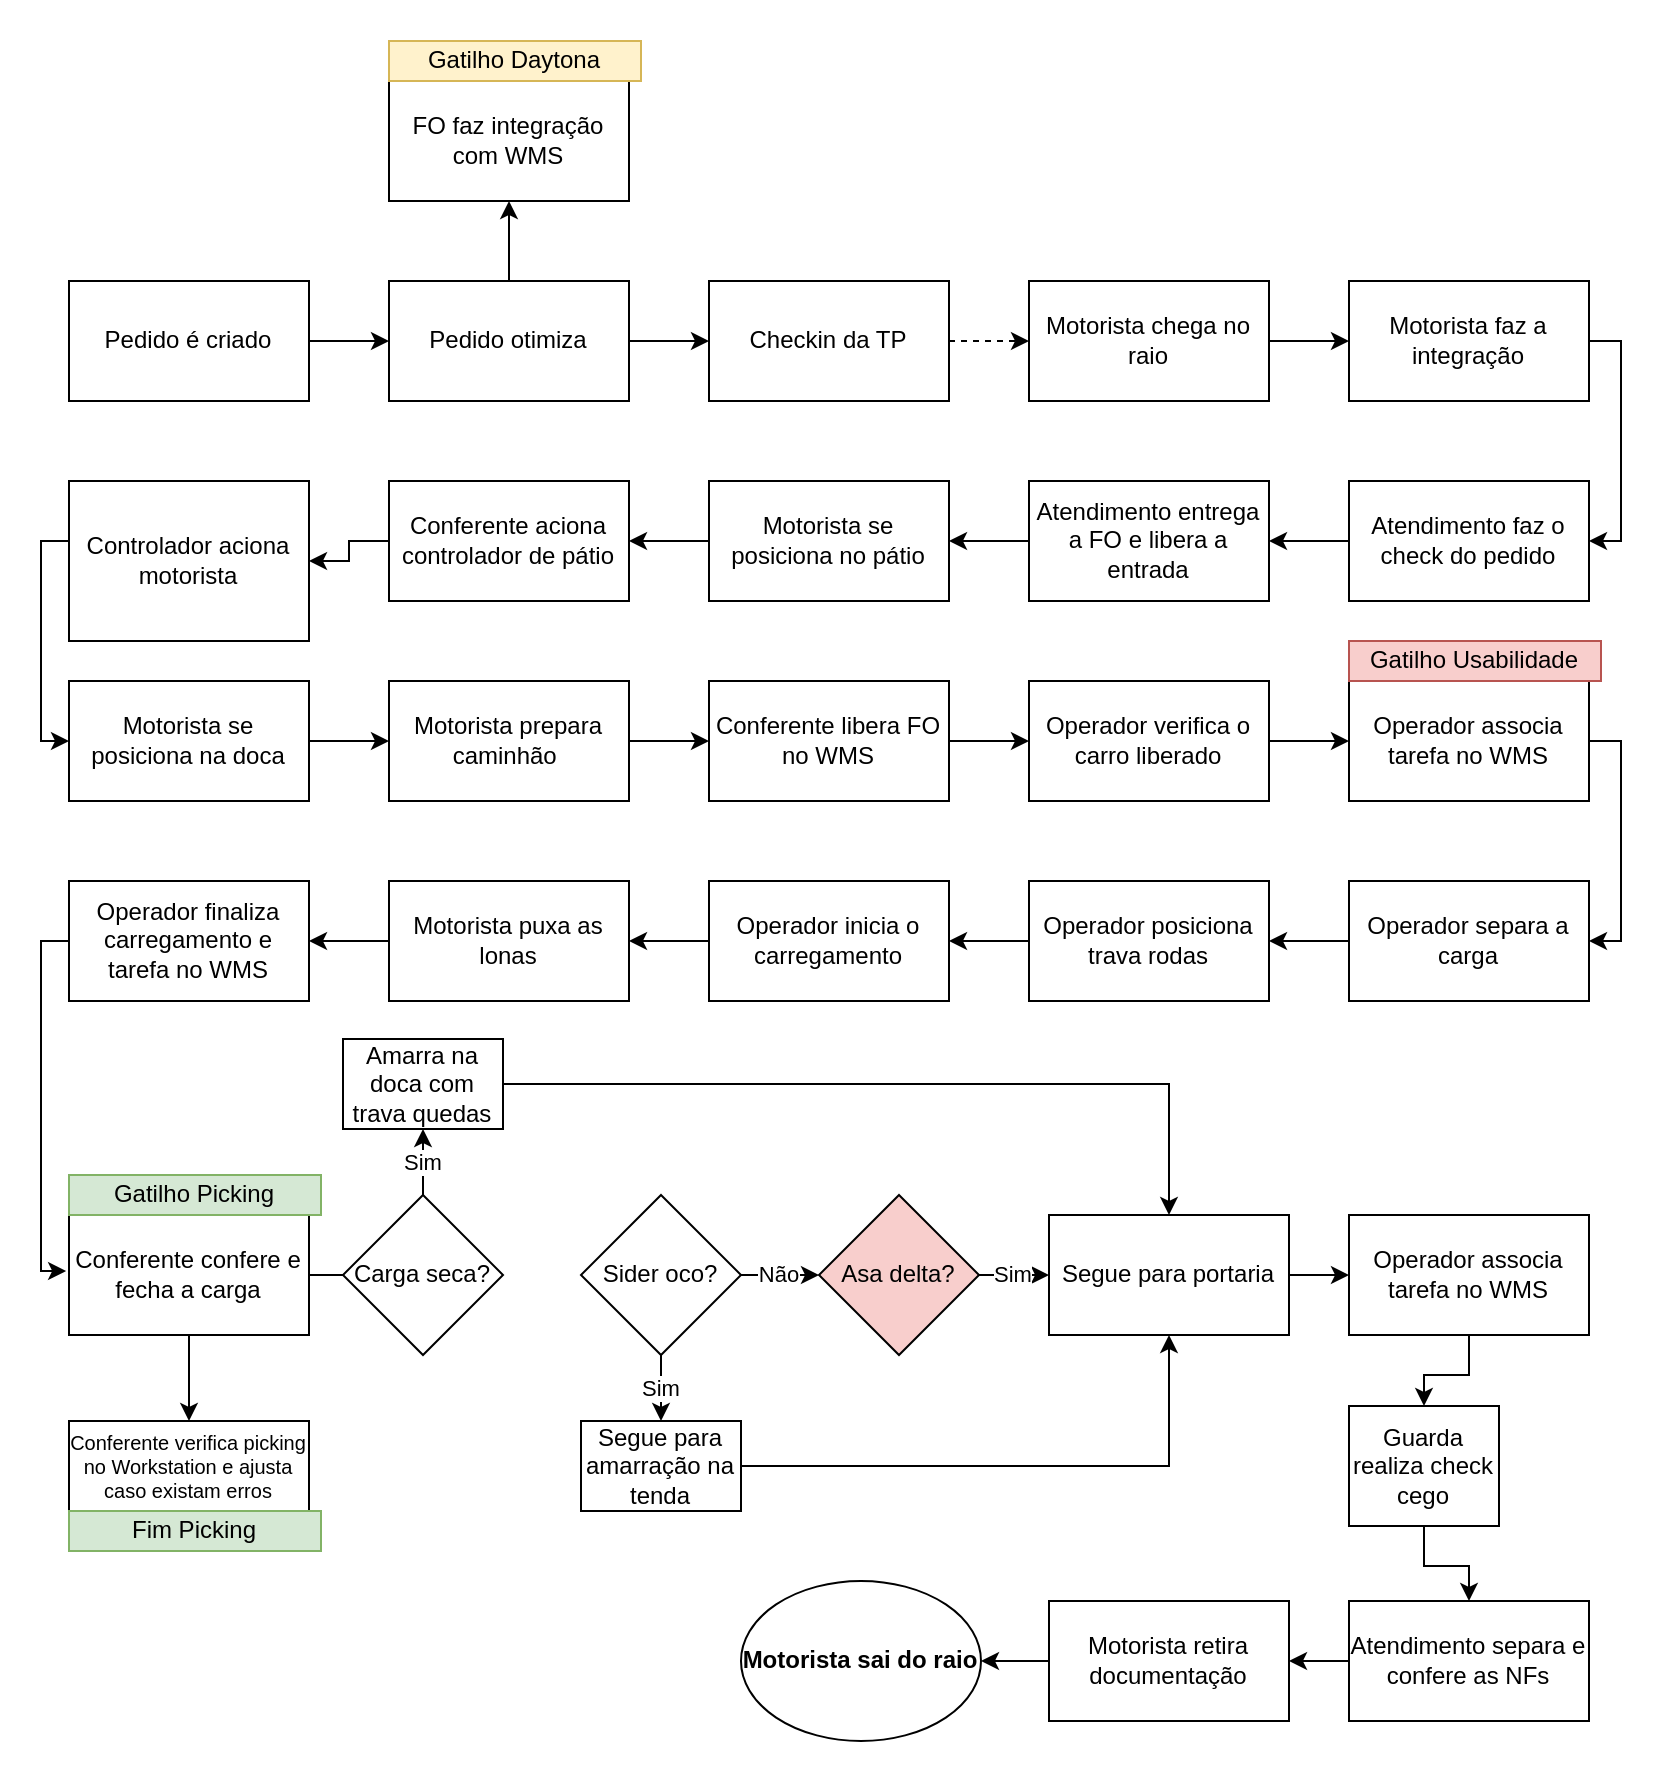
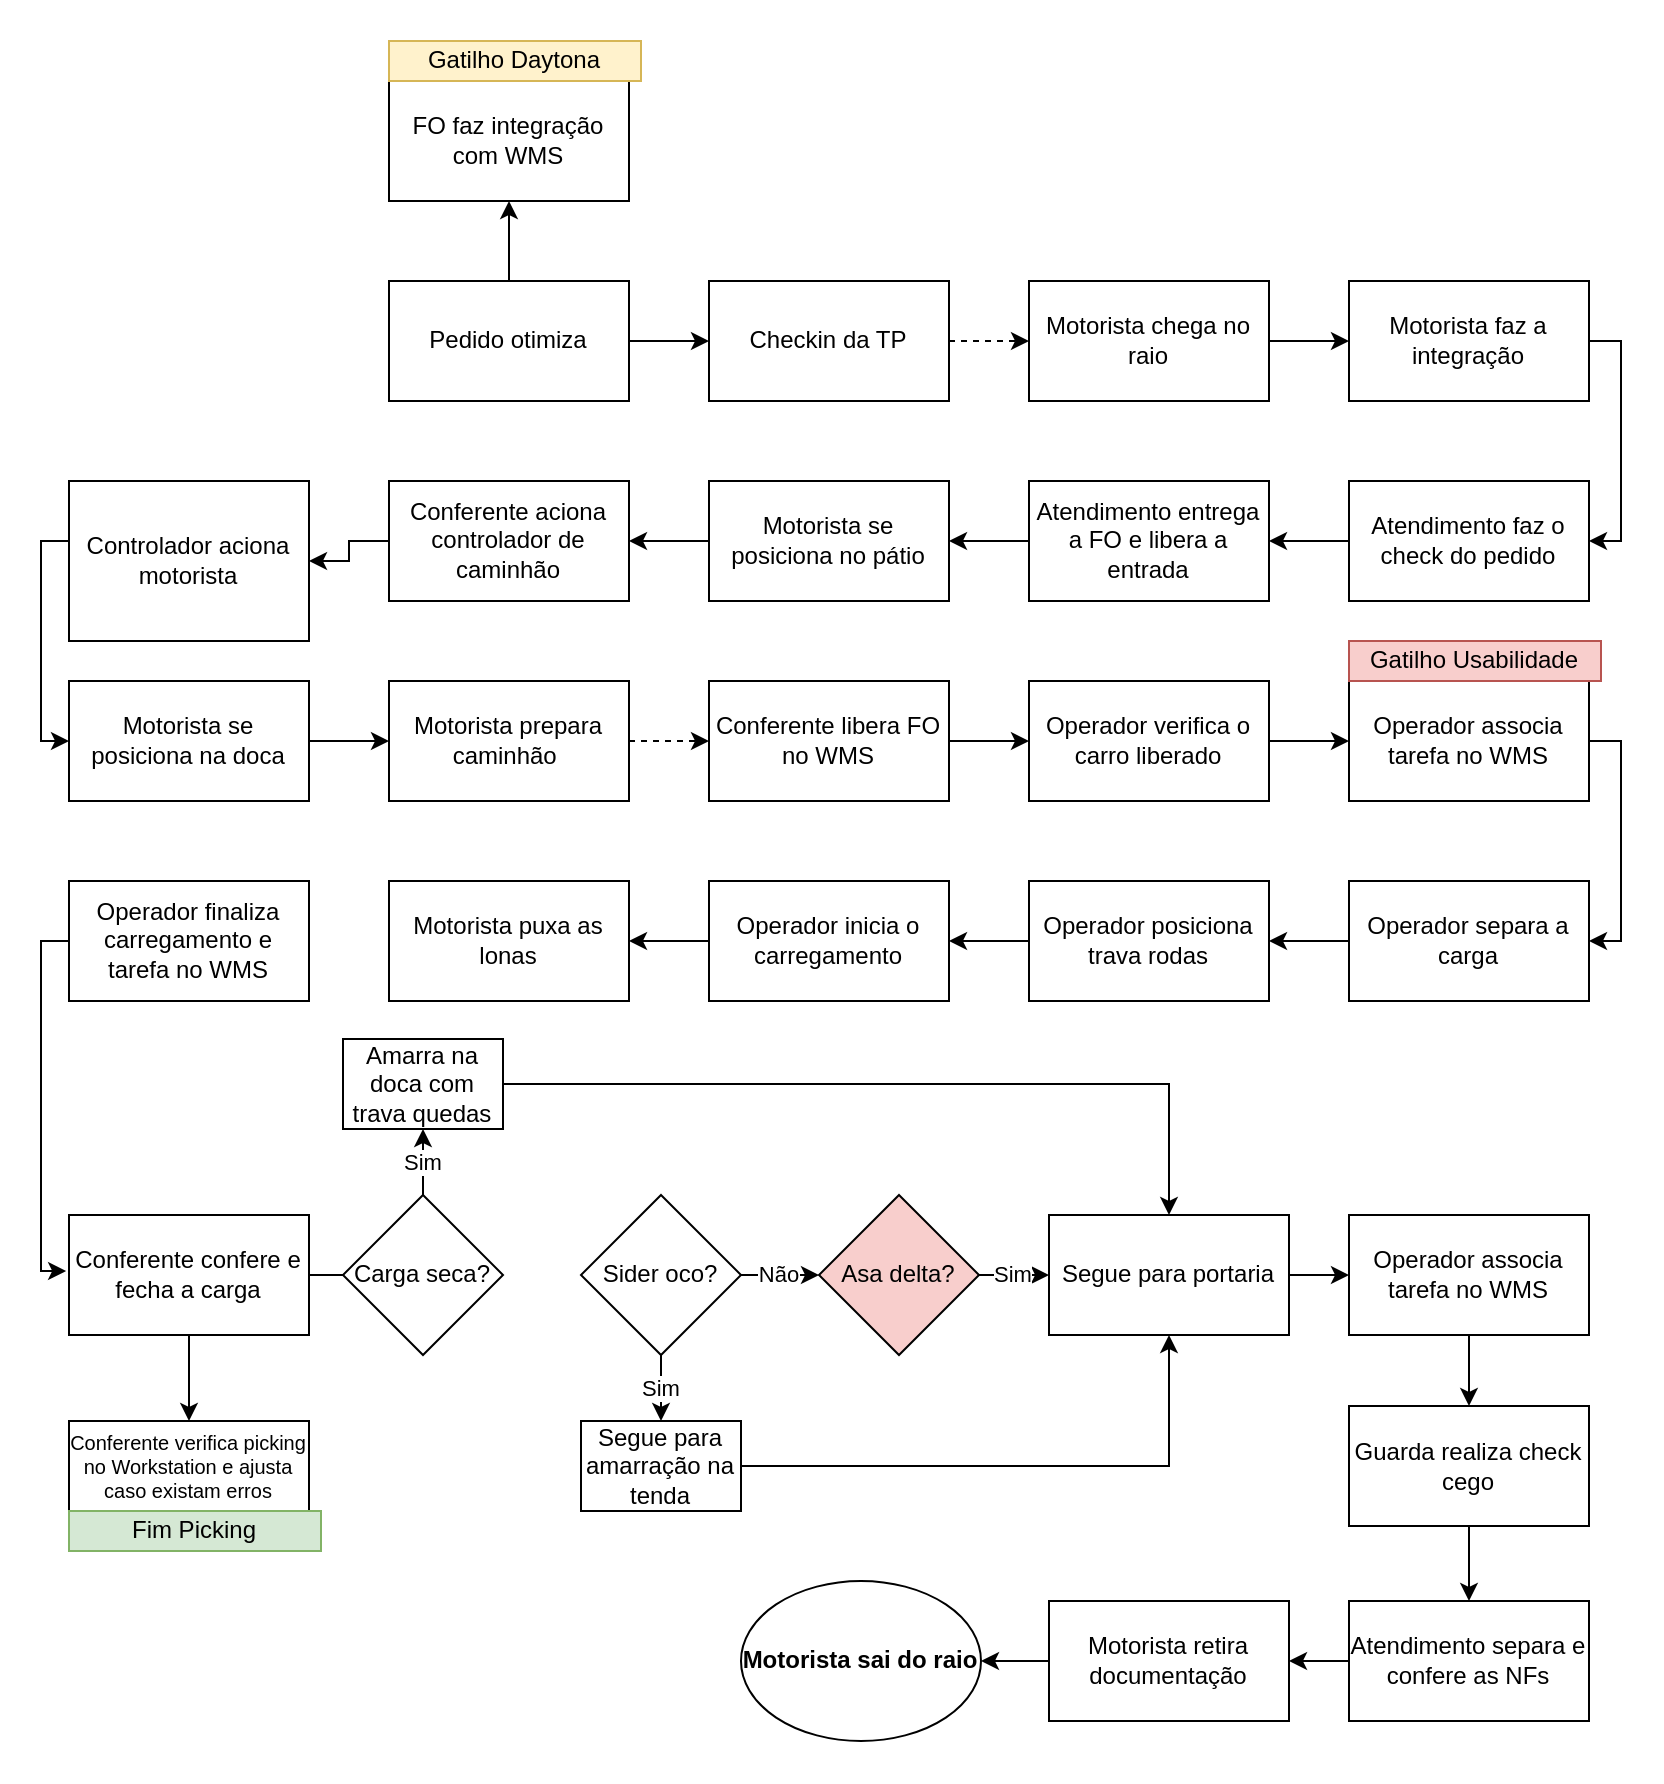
(189, 341) -> none
(342, 341) -> none
(509, 541) -> (509, 541)
(661, 741) -> (661, 741)
(356, 941) -> none
(195, 1195) -> none
(1424, 1466) -> (1469, 1466)
